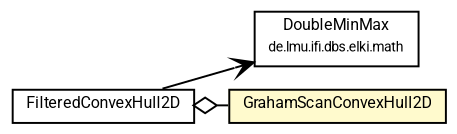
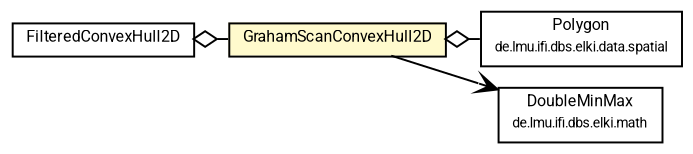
none -> (581, 39)
(199, 78) -> (435, 70)
